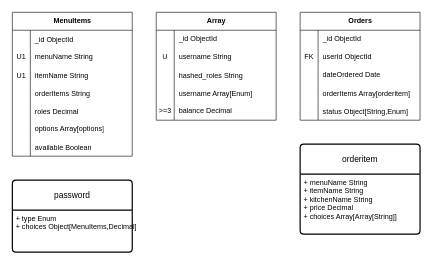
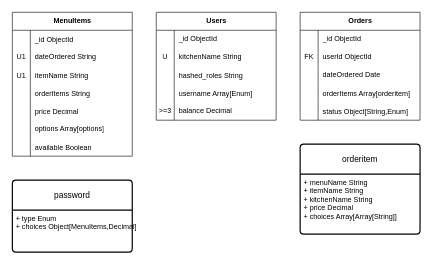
(217, 21) -> (217, 21)
(63, 57) -> (70, 57)
(207, 57) -> (213, 57)
(57, 112) -> (57, 112)
